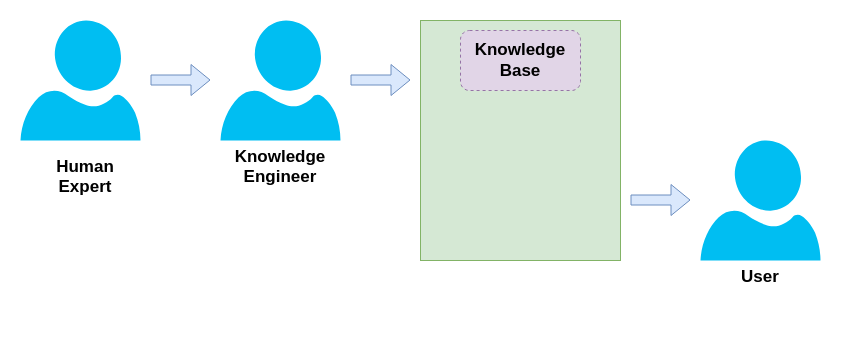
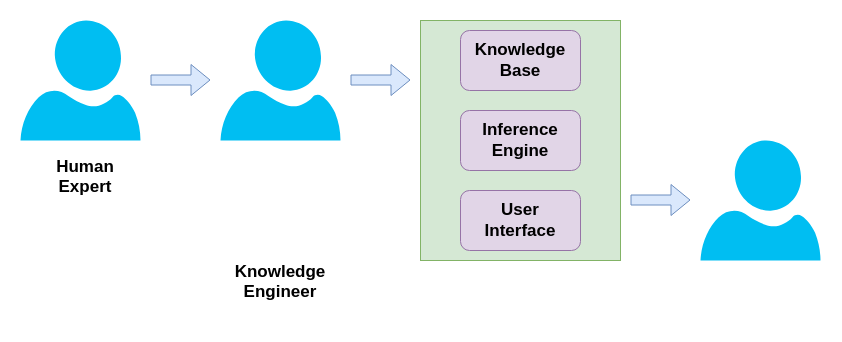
(521, 61) -> (521, 61)
none -> (521, 141)
(281, 171) -> (281, 286)
none -> (521, 221)
(761, 291) -> none
